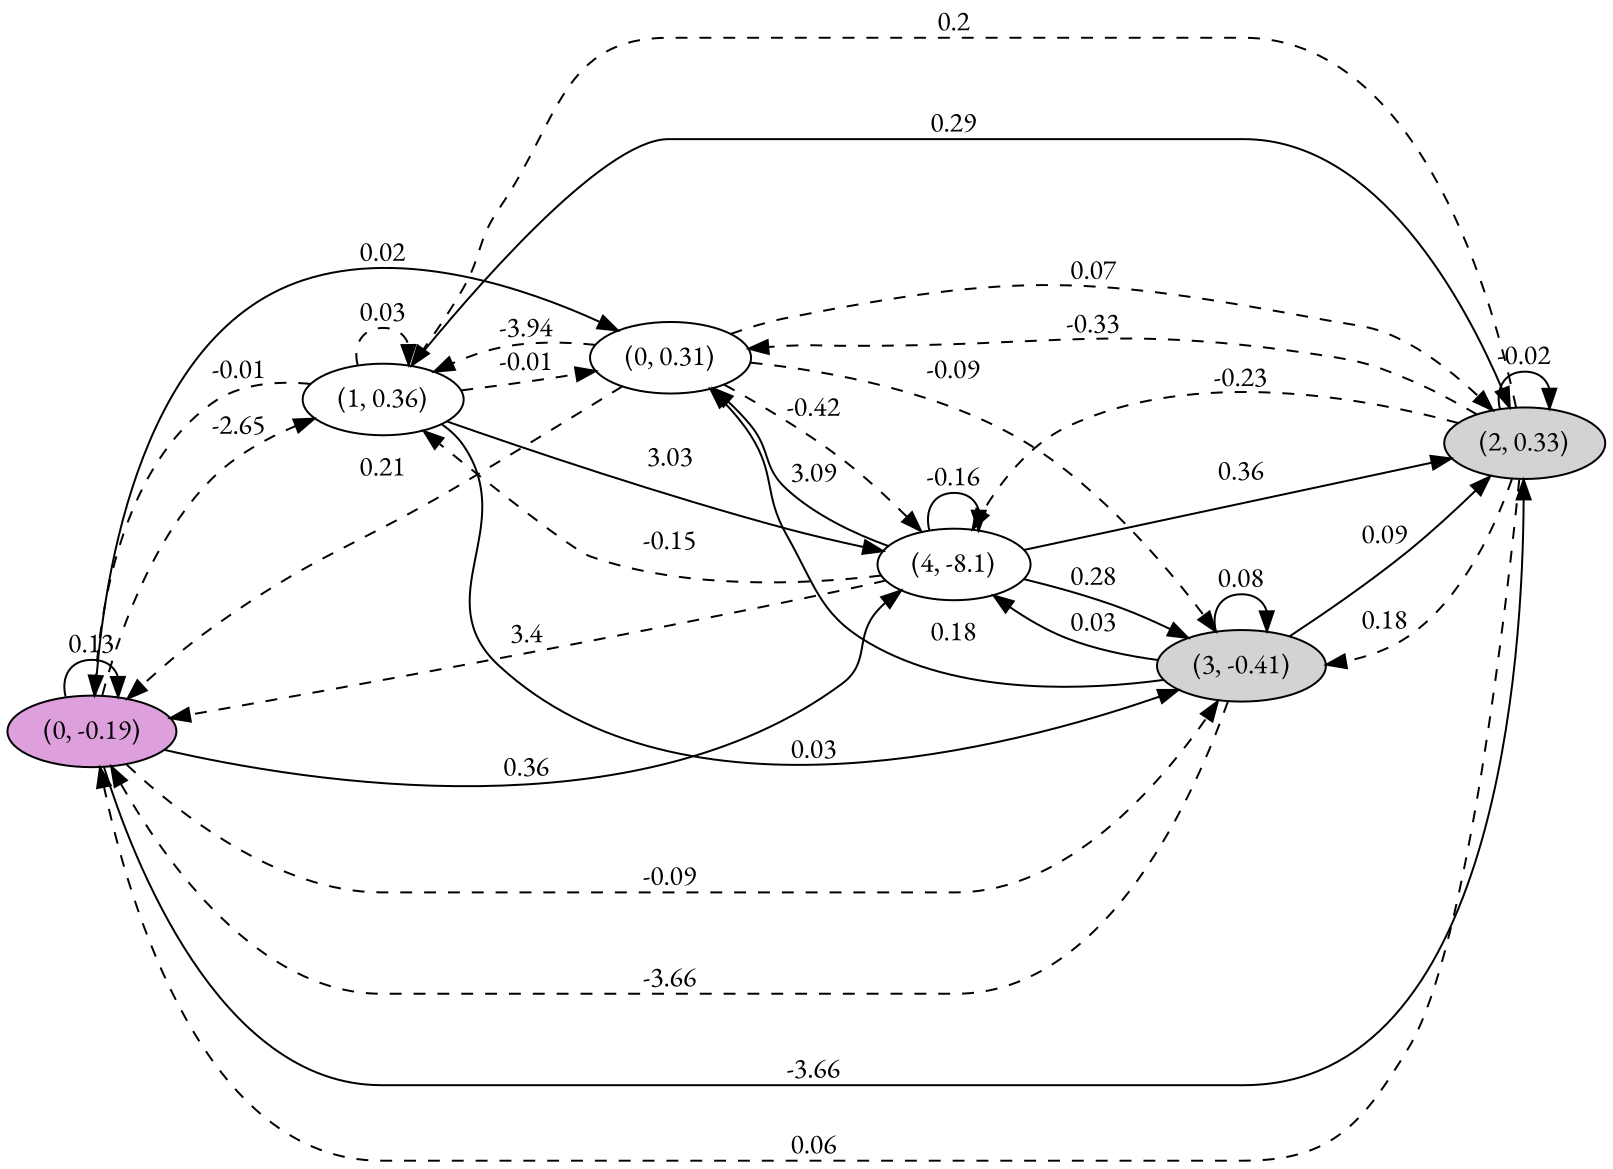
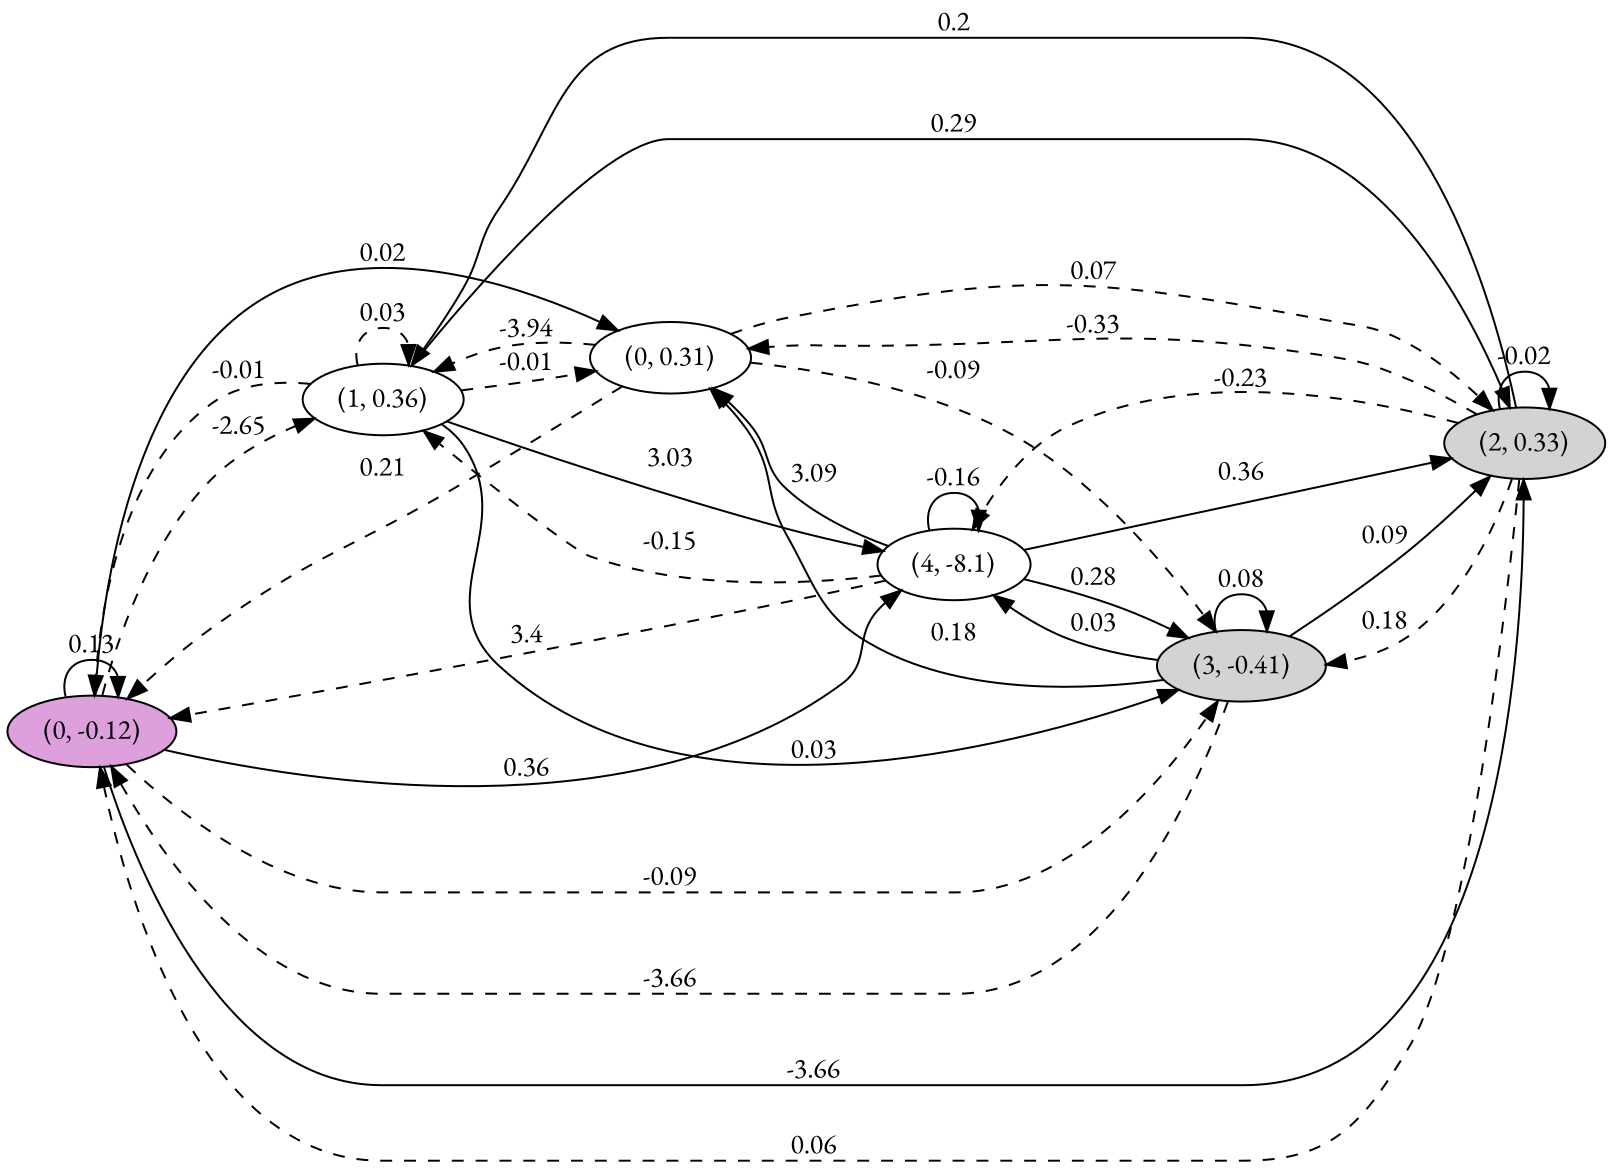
(994, 38) -> (994, 38)
(821, 444) -> none
(92, 731) -> (92, 731)
